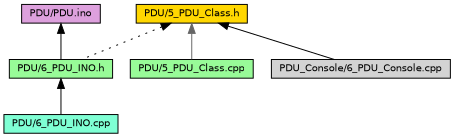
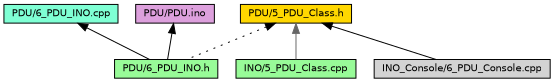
(192, 69) -> (296, 69)
(361, 69) -> (462, 69)
(61, 102) -> (118, 44)
